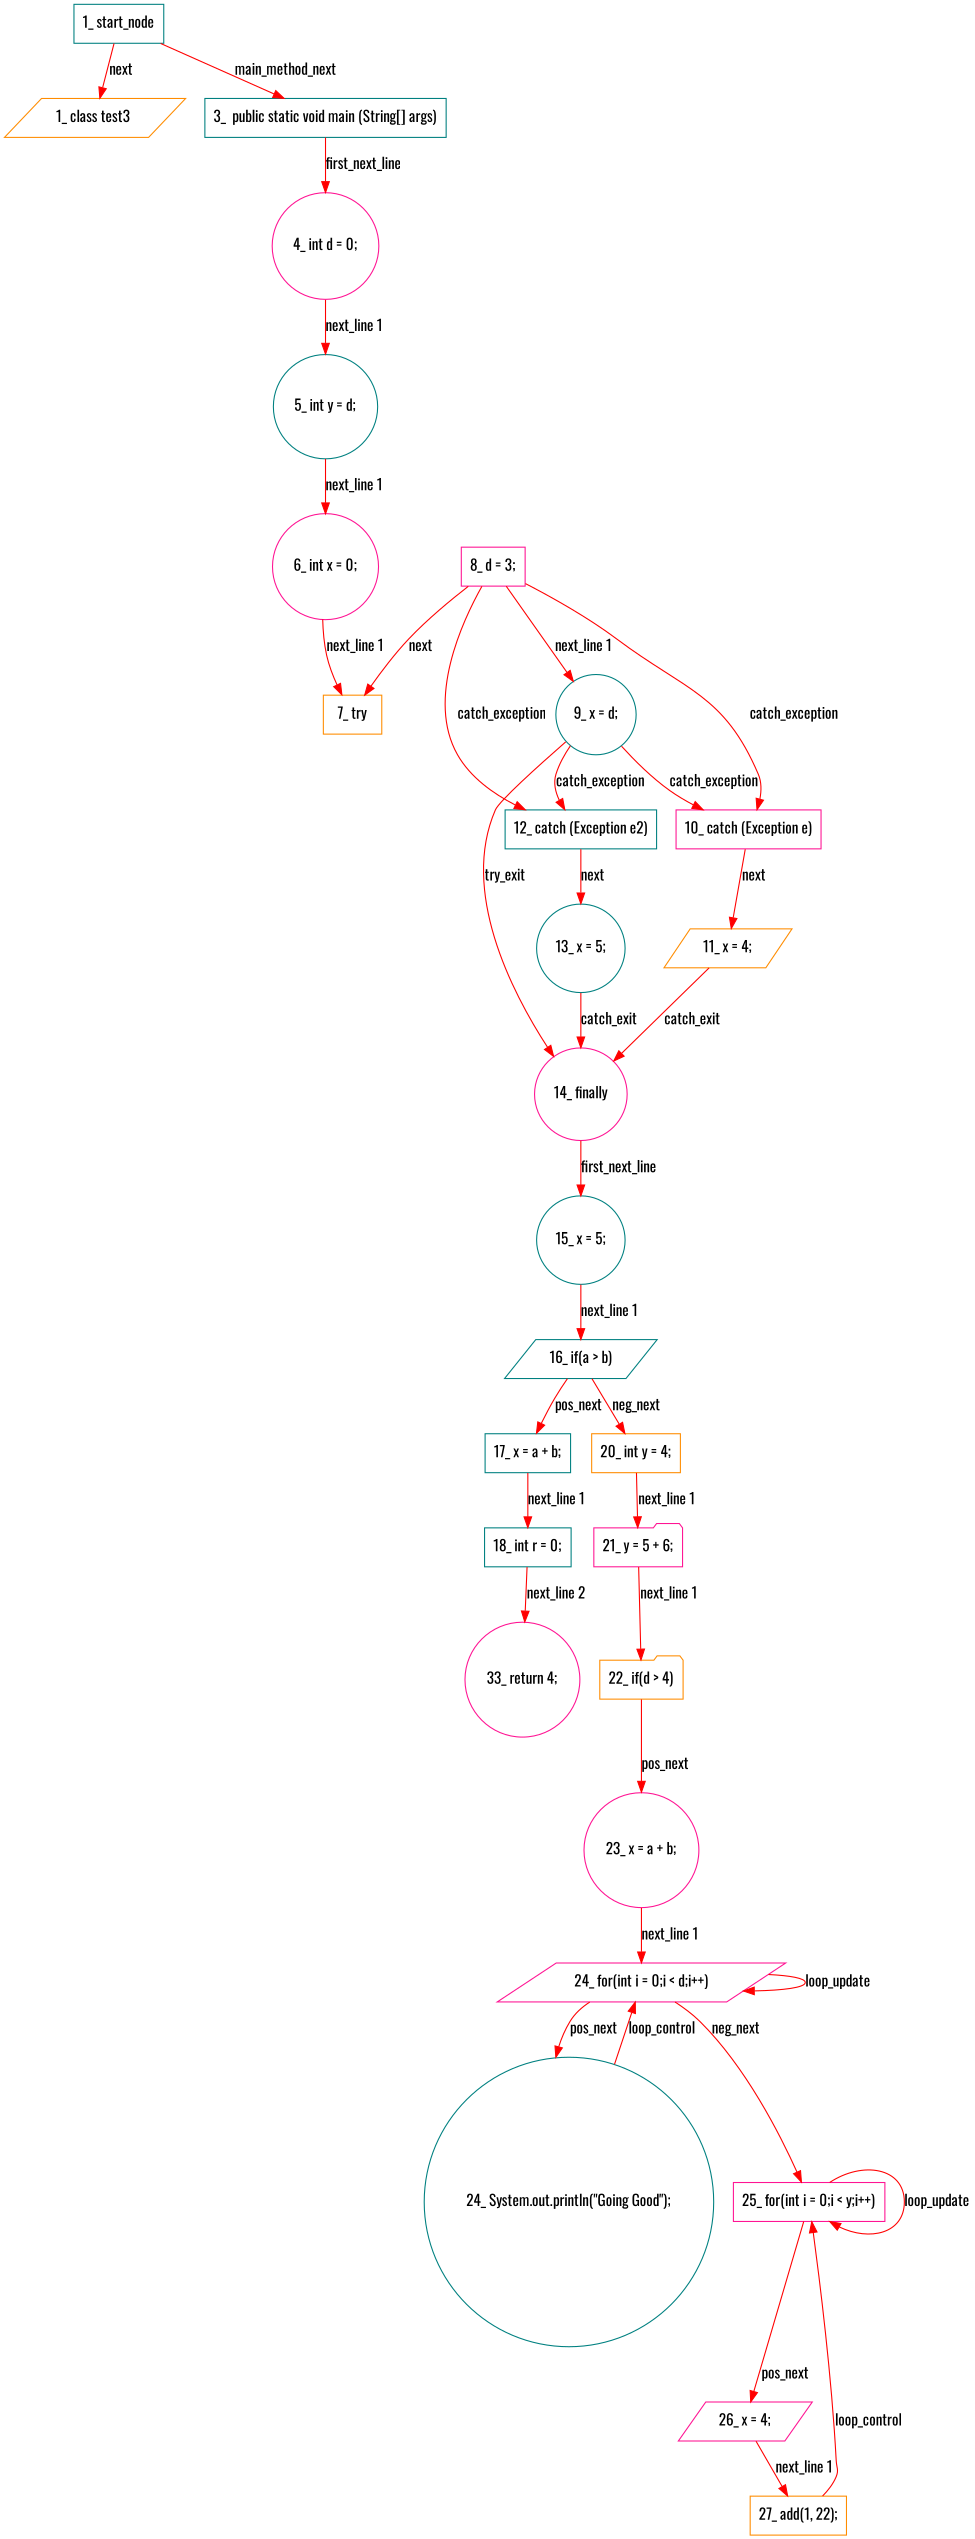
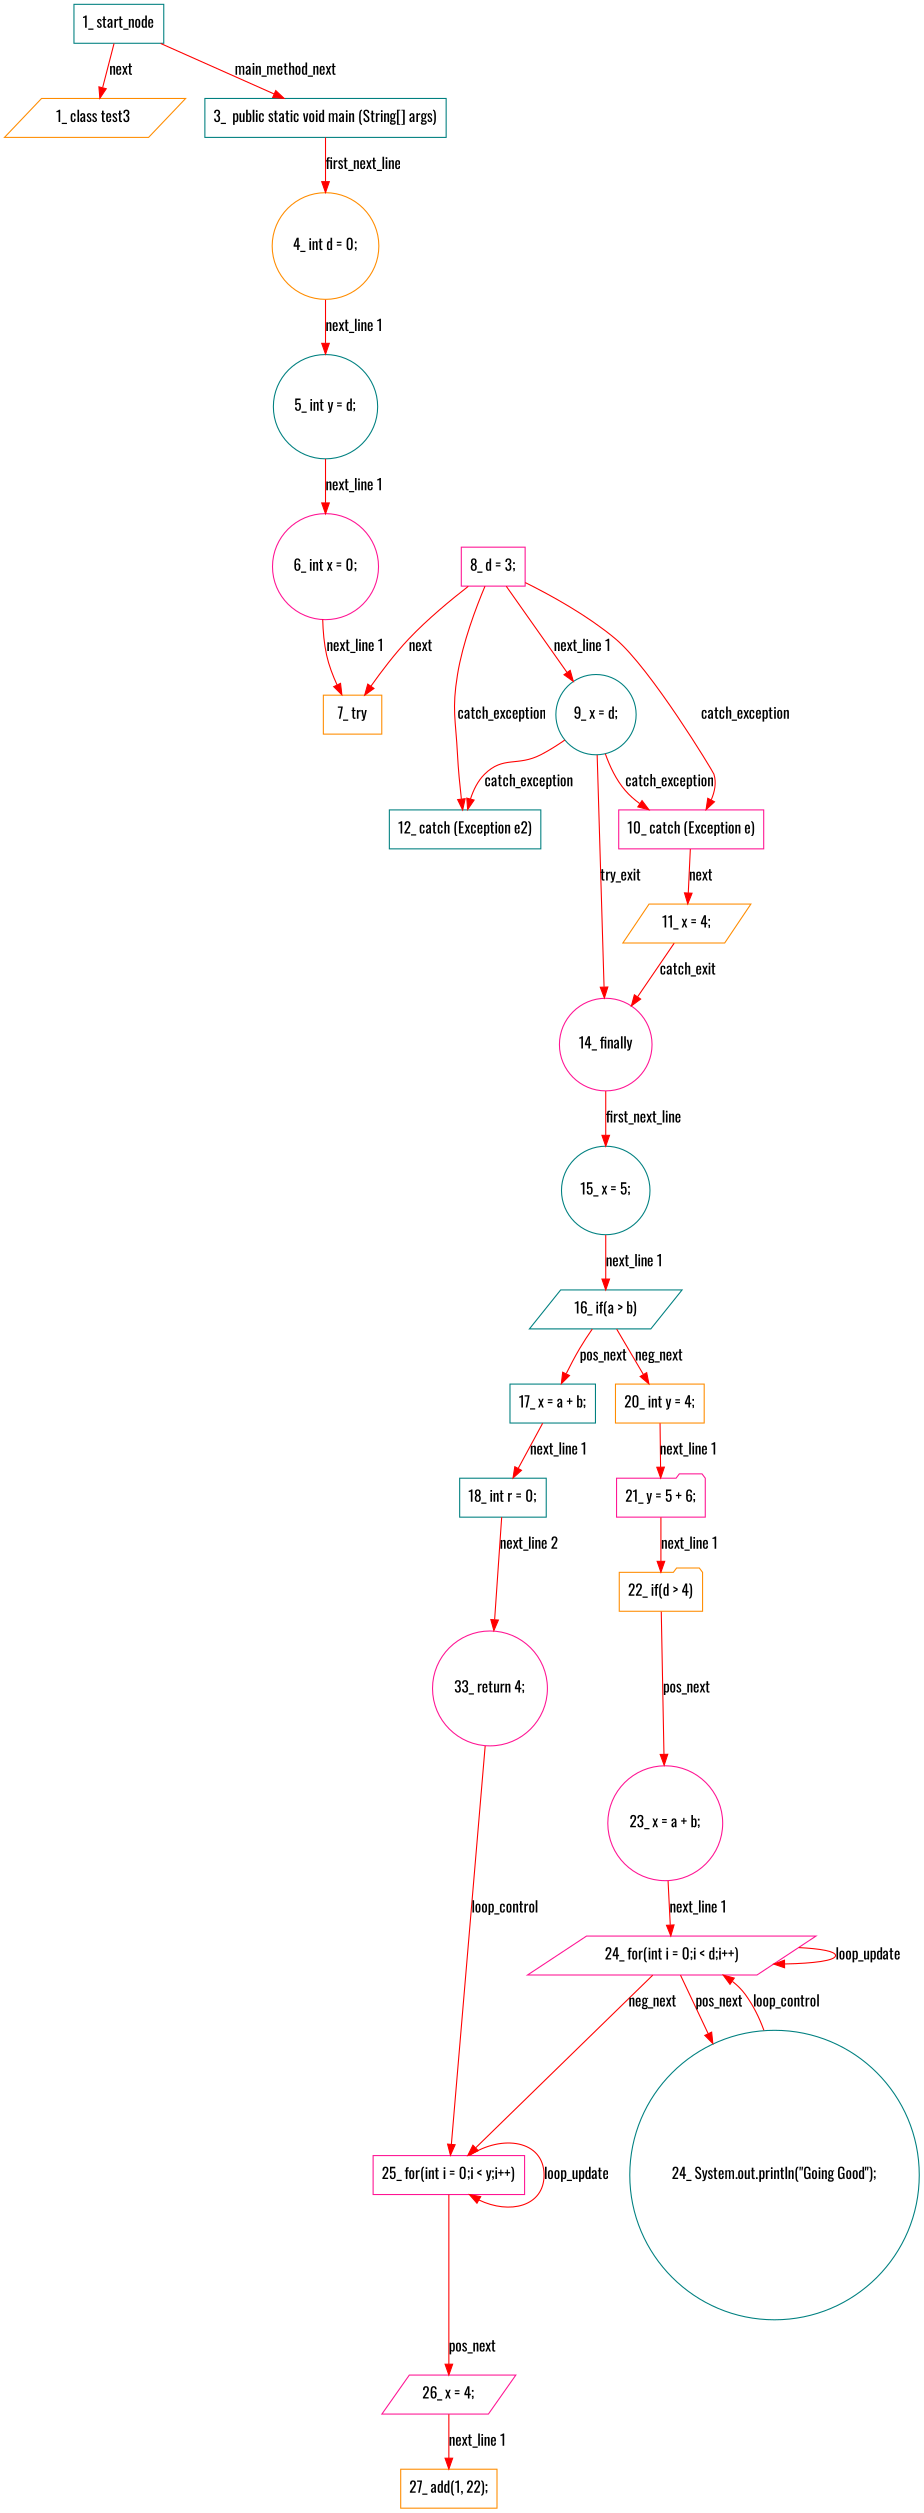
(326, 246) -> (326, 246)
(581, 948) -> none
(829, 2366) -> (468, 1945)
